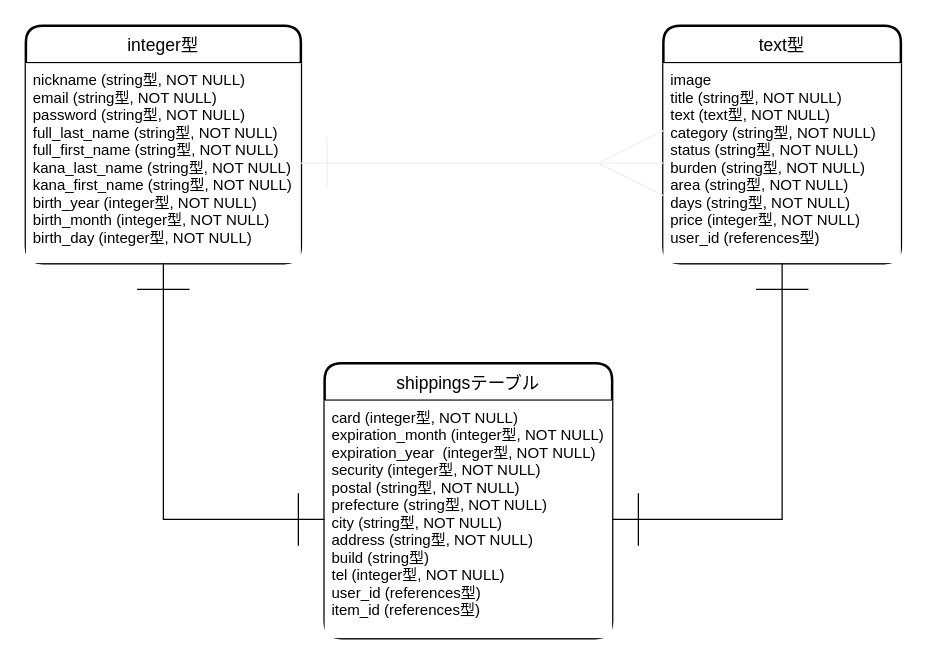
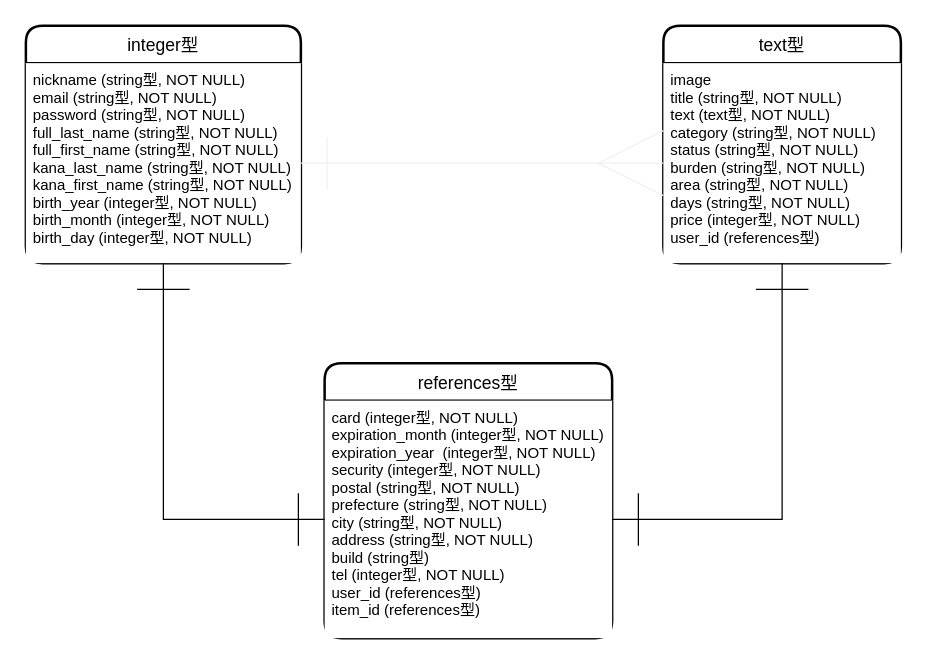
(468, 383) -> (468, 383)
